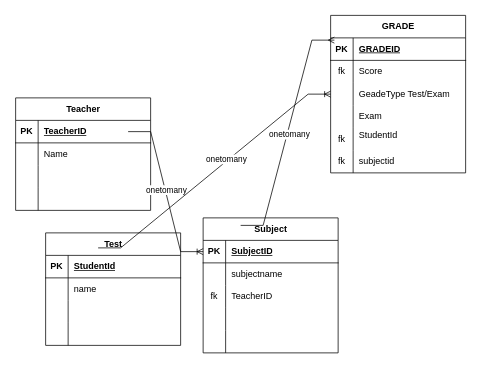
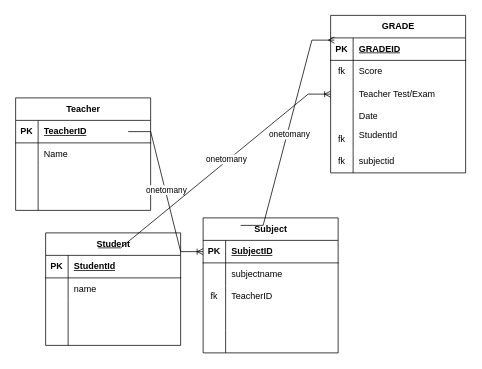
(406, 94) -> (401, 94)
(369, 117) -> (369, 117)
(113, 244) -> (113, 244)
